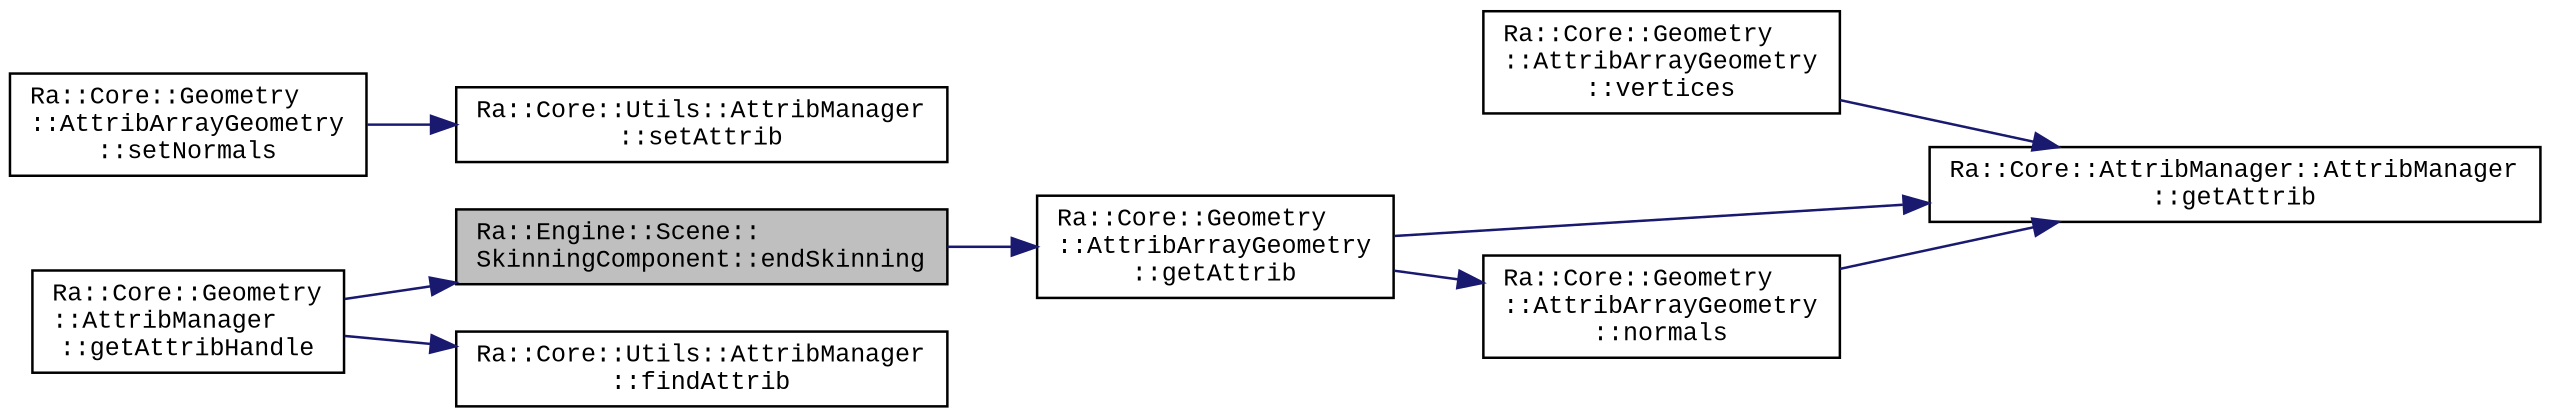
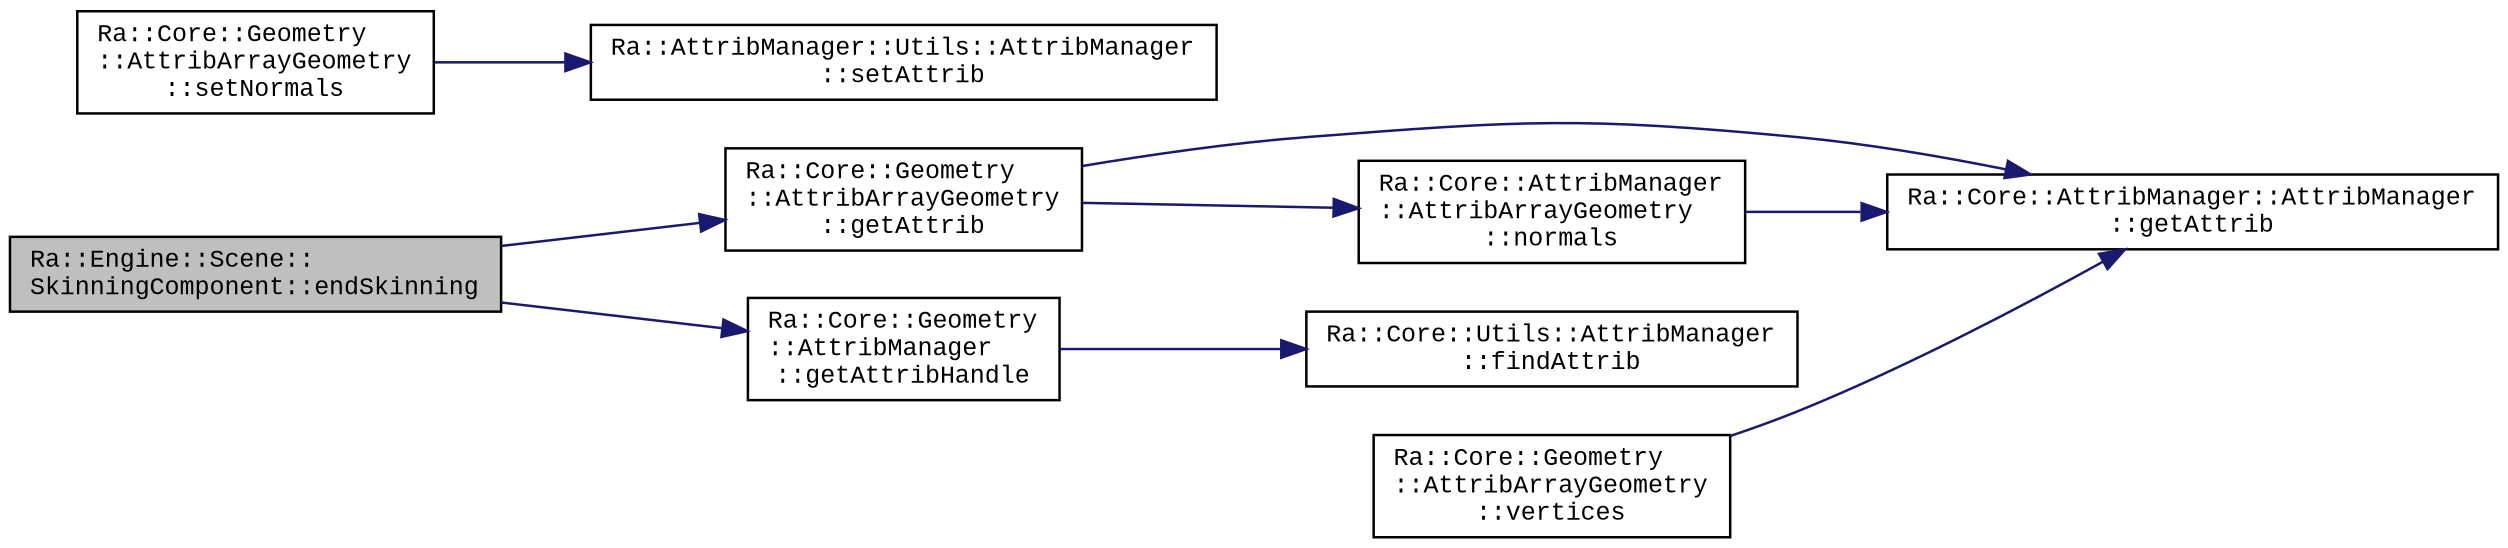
(702, 125) -> (904, 62)
(388, 293) -> (611, 315)
(1662, 307) -> (1552, 212)
